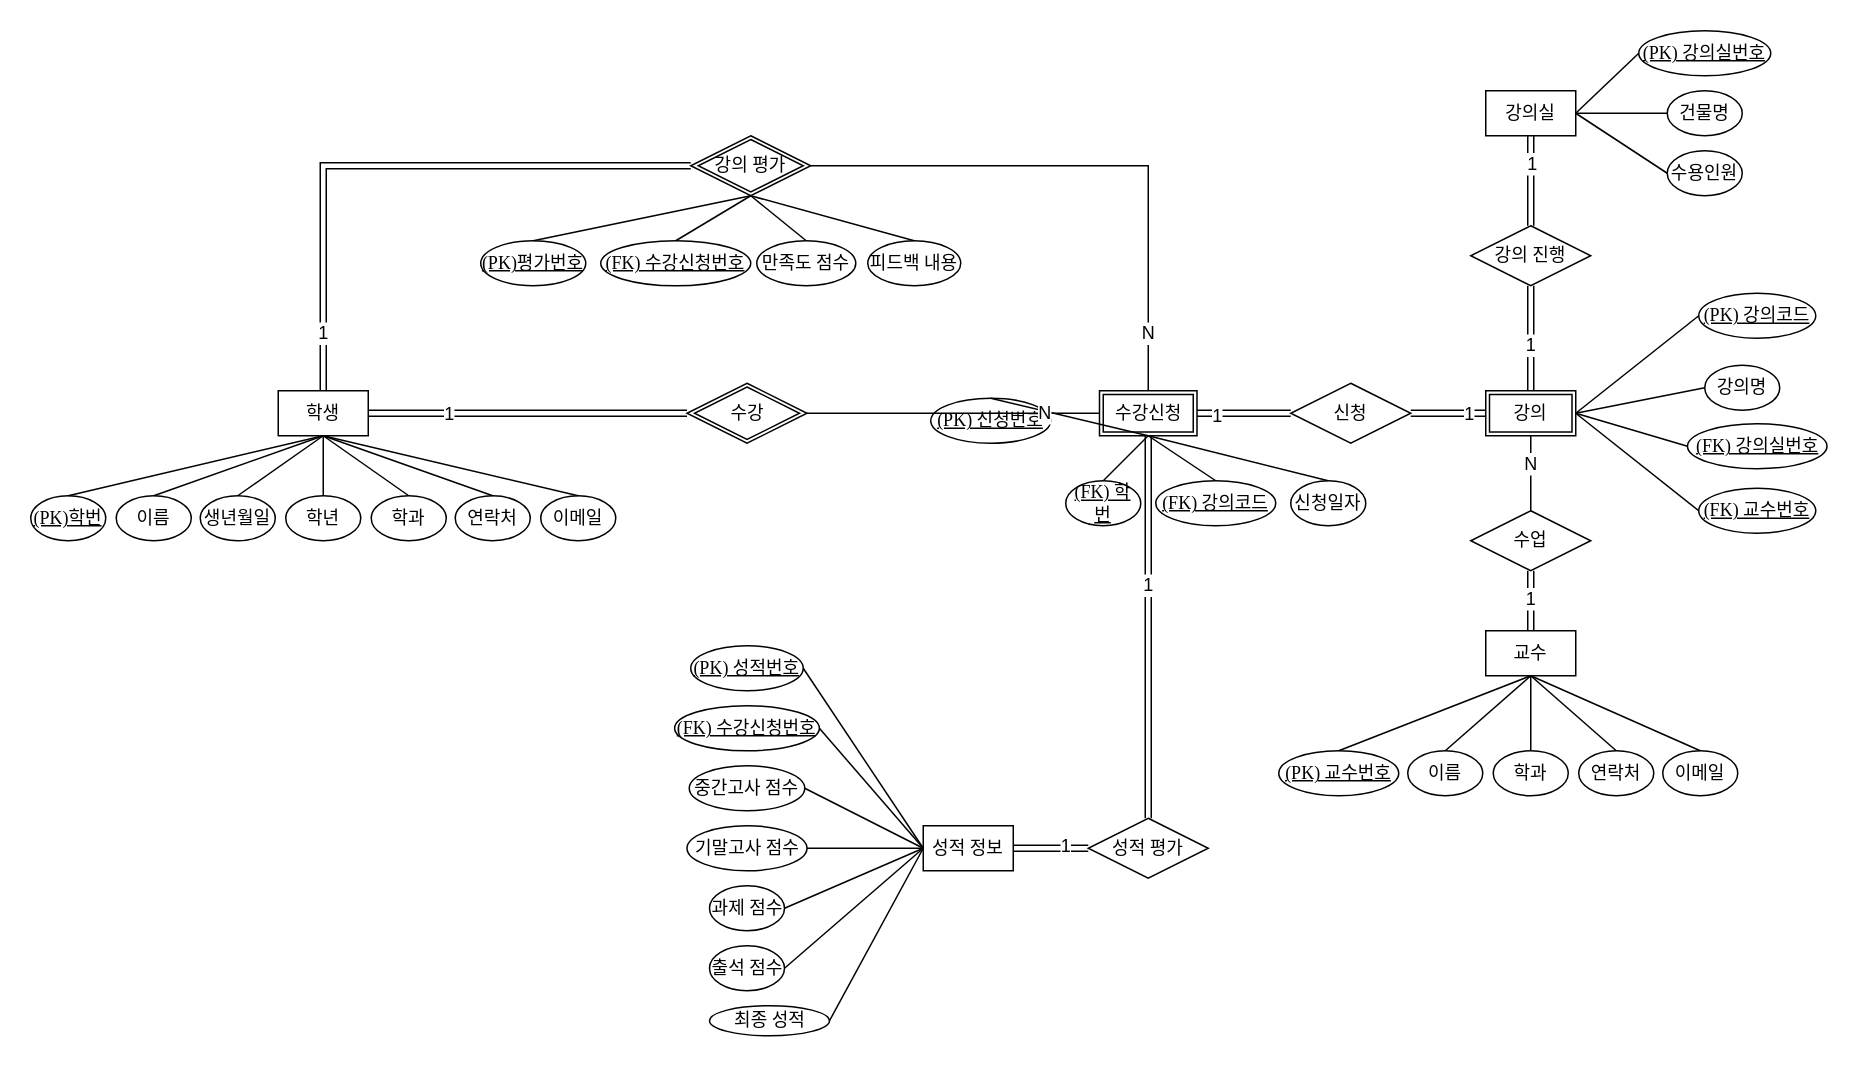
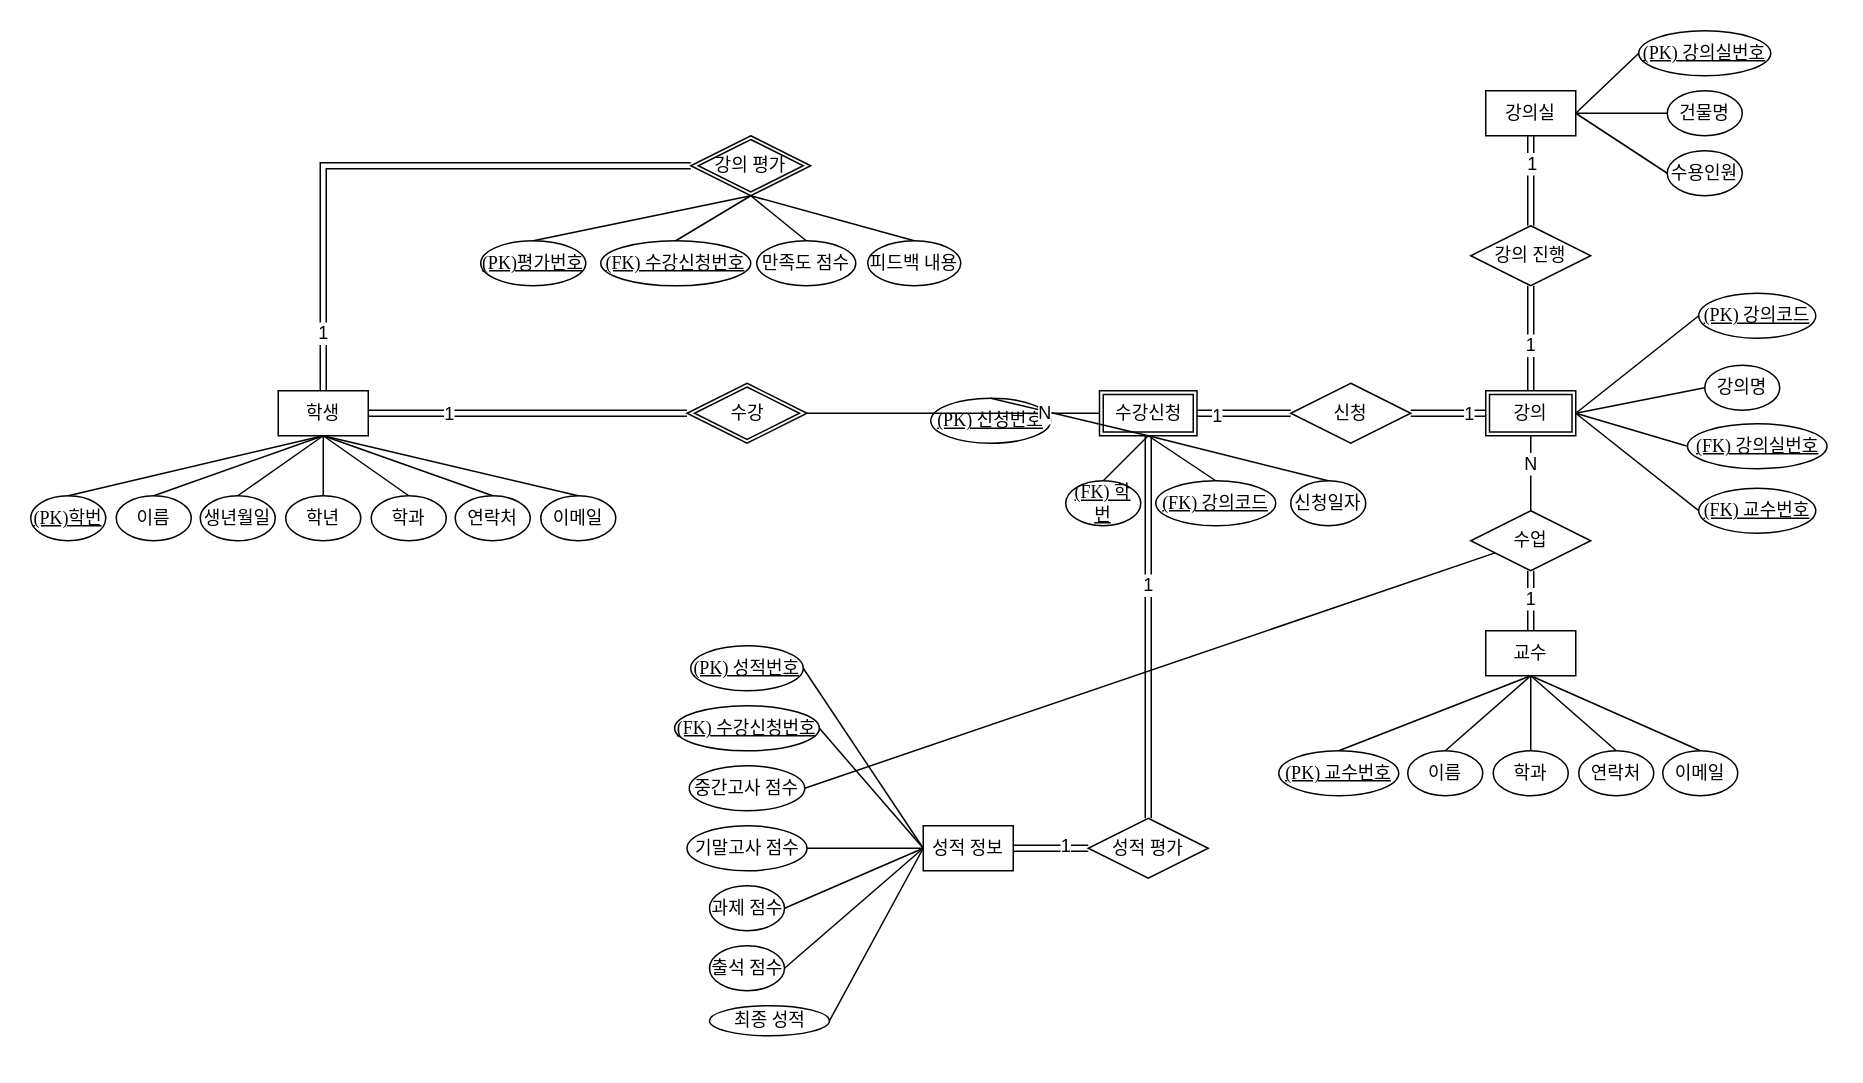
(1092, 166) -> none
(861, 817) -> (1148, 671)
